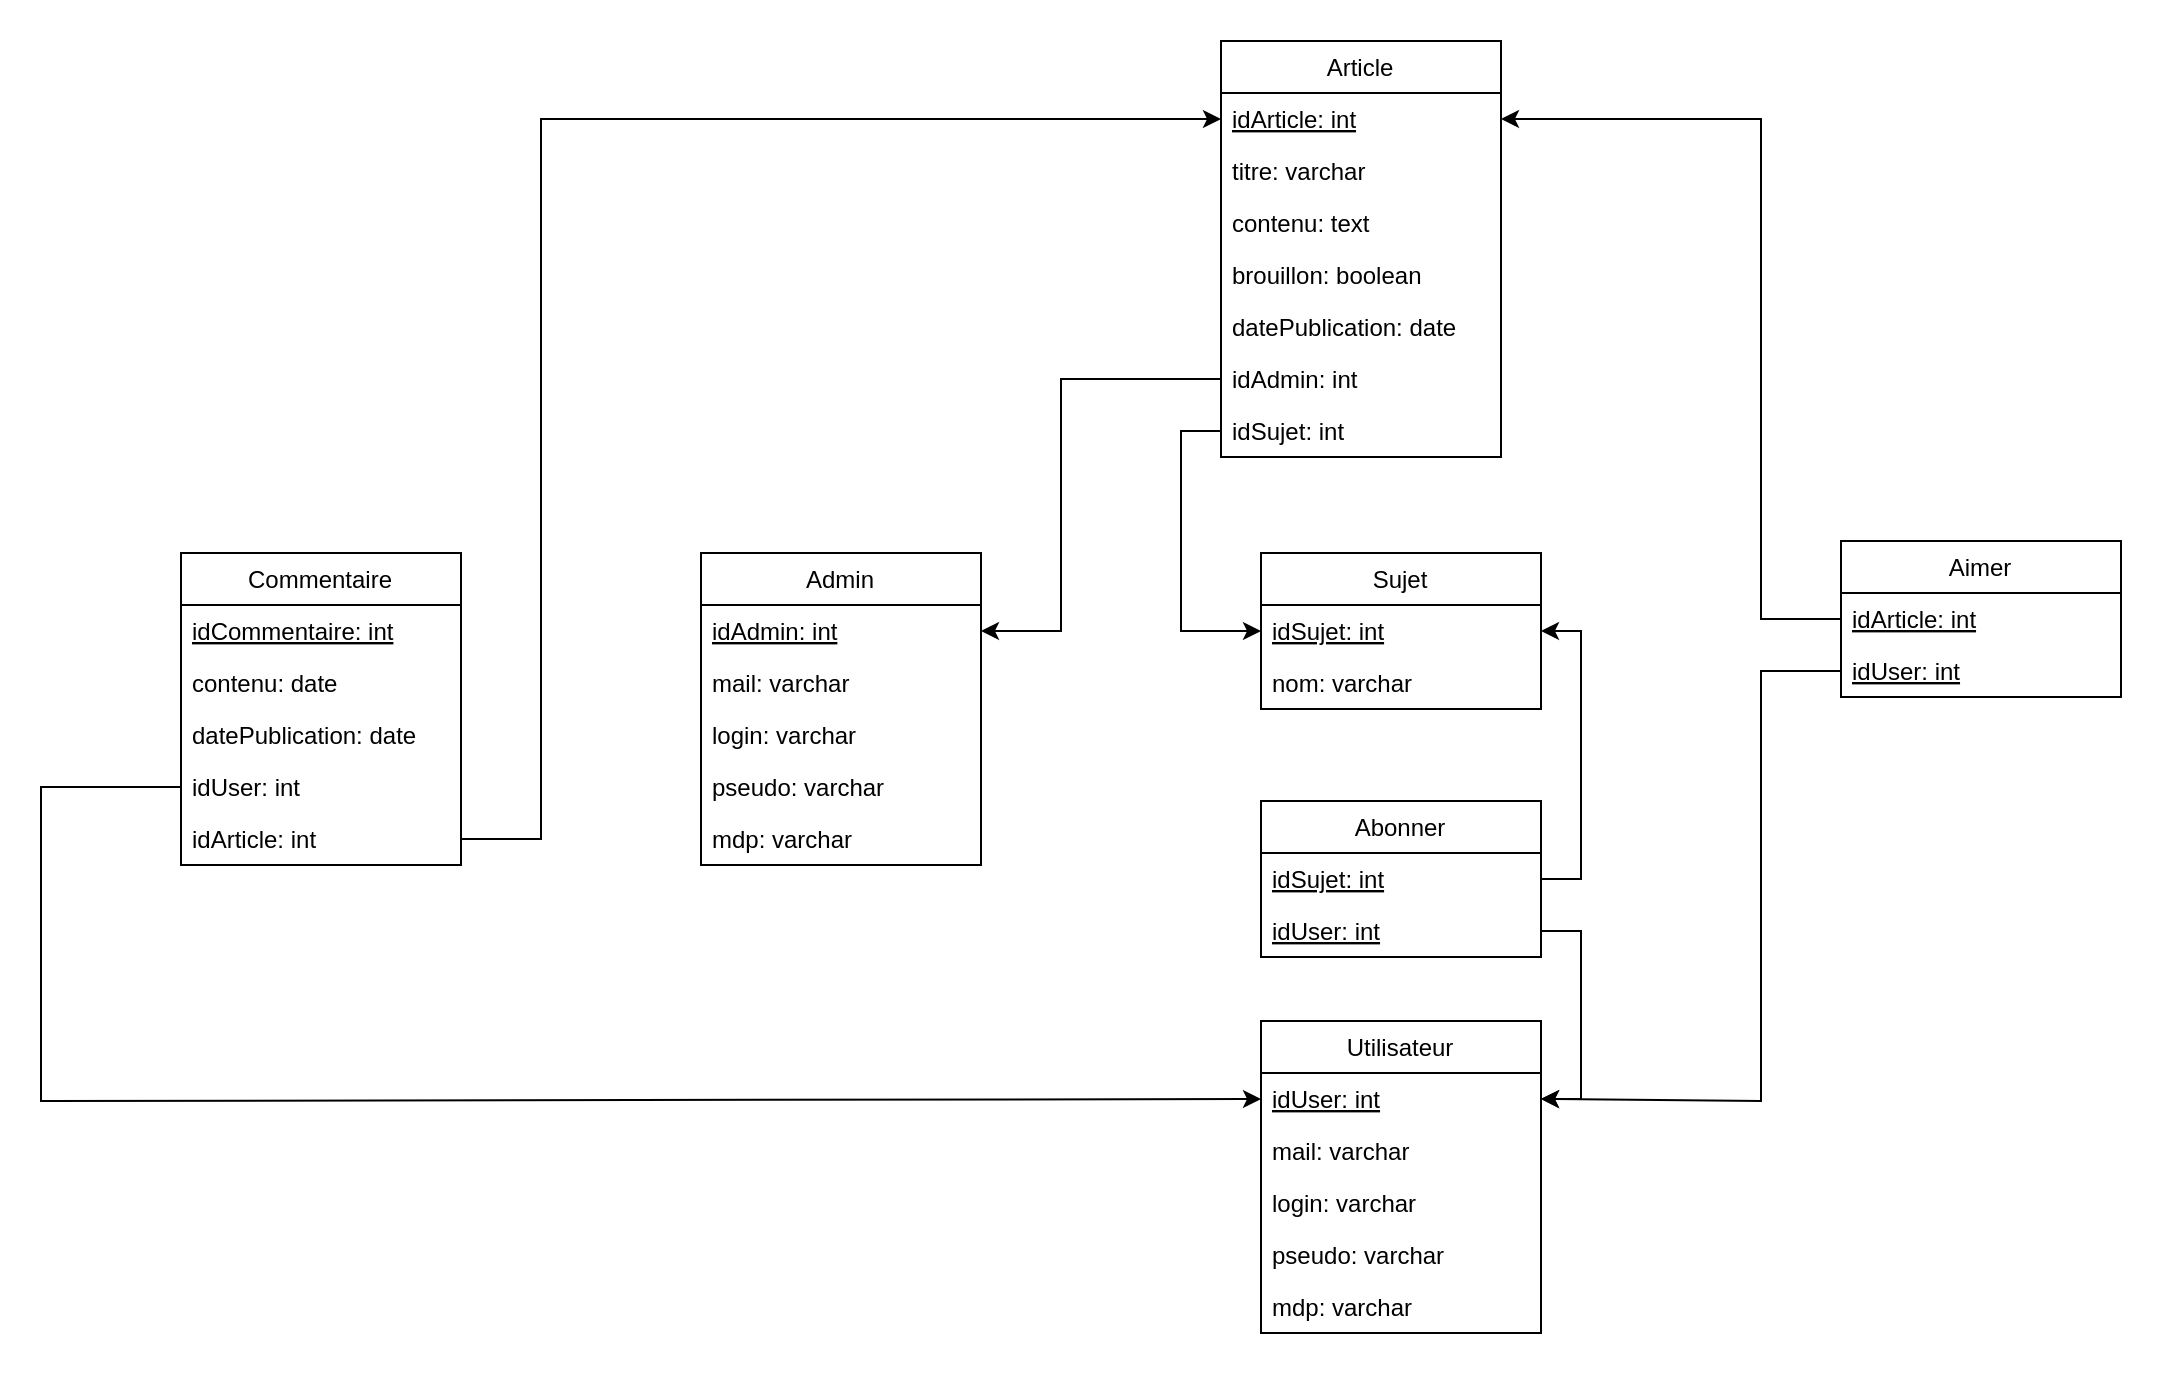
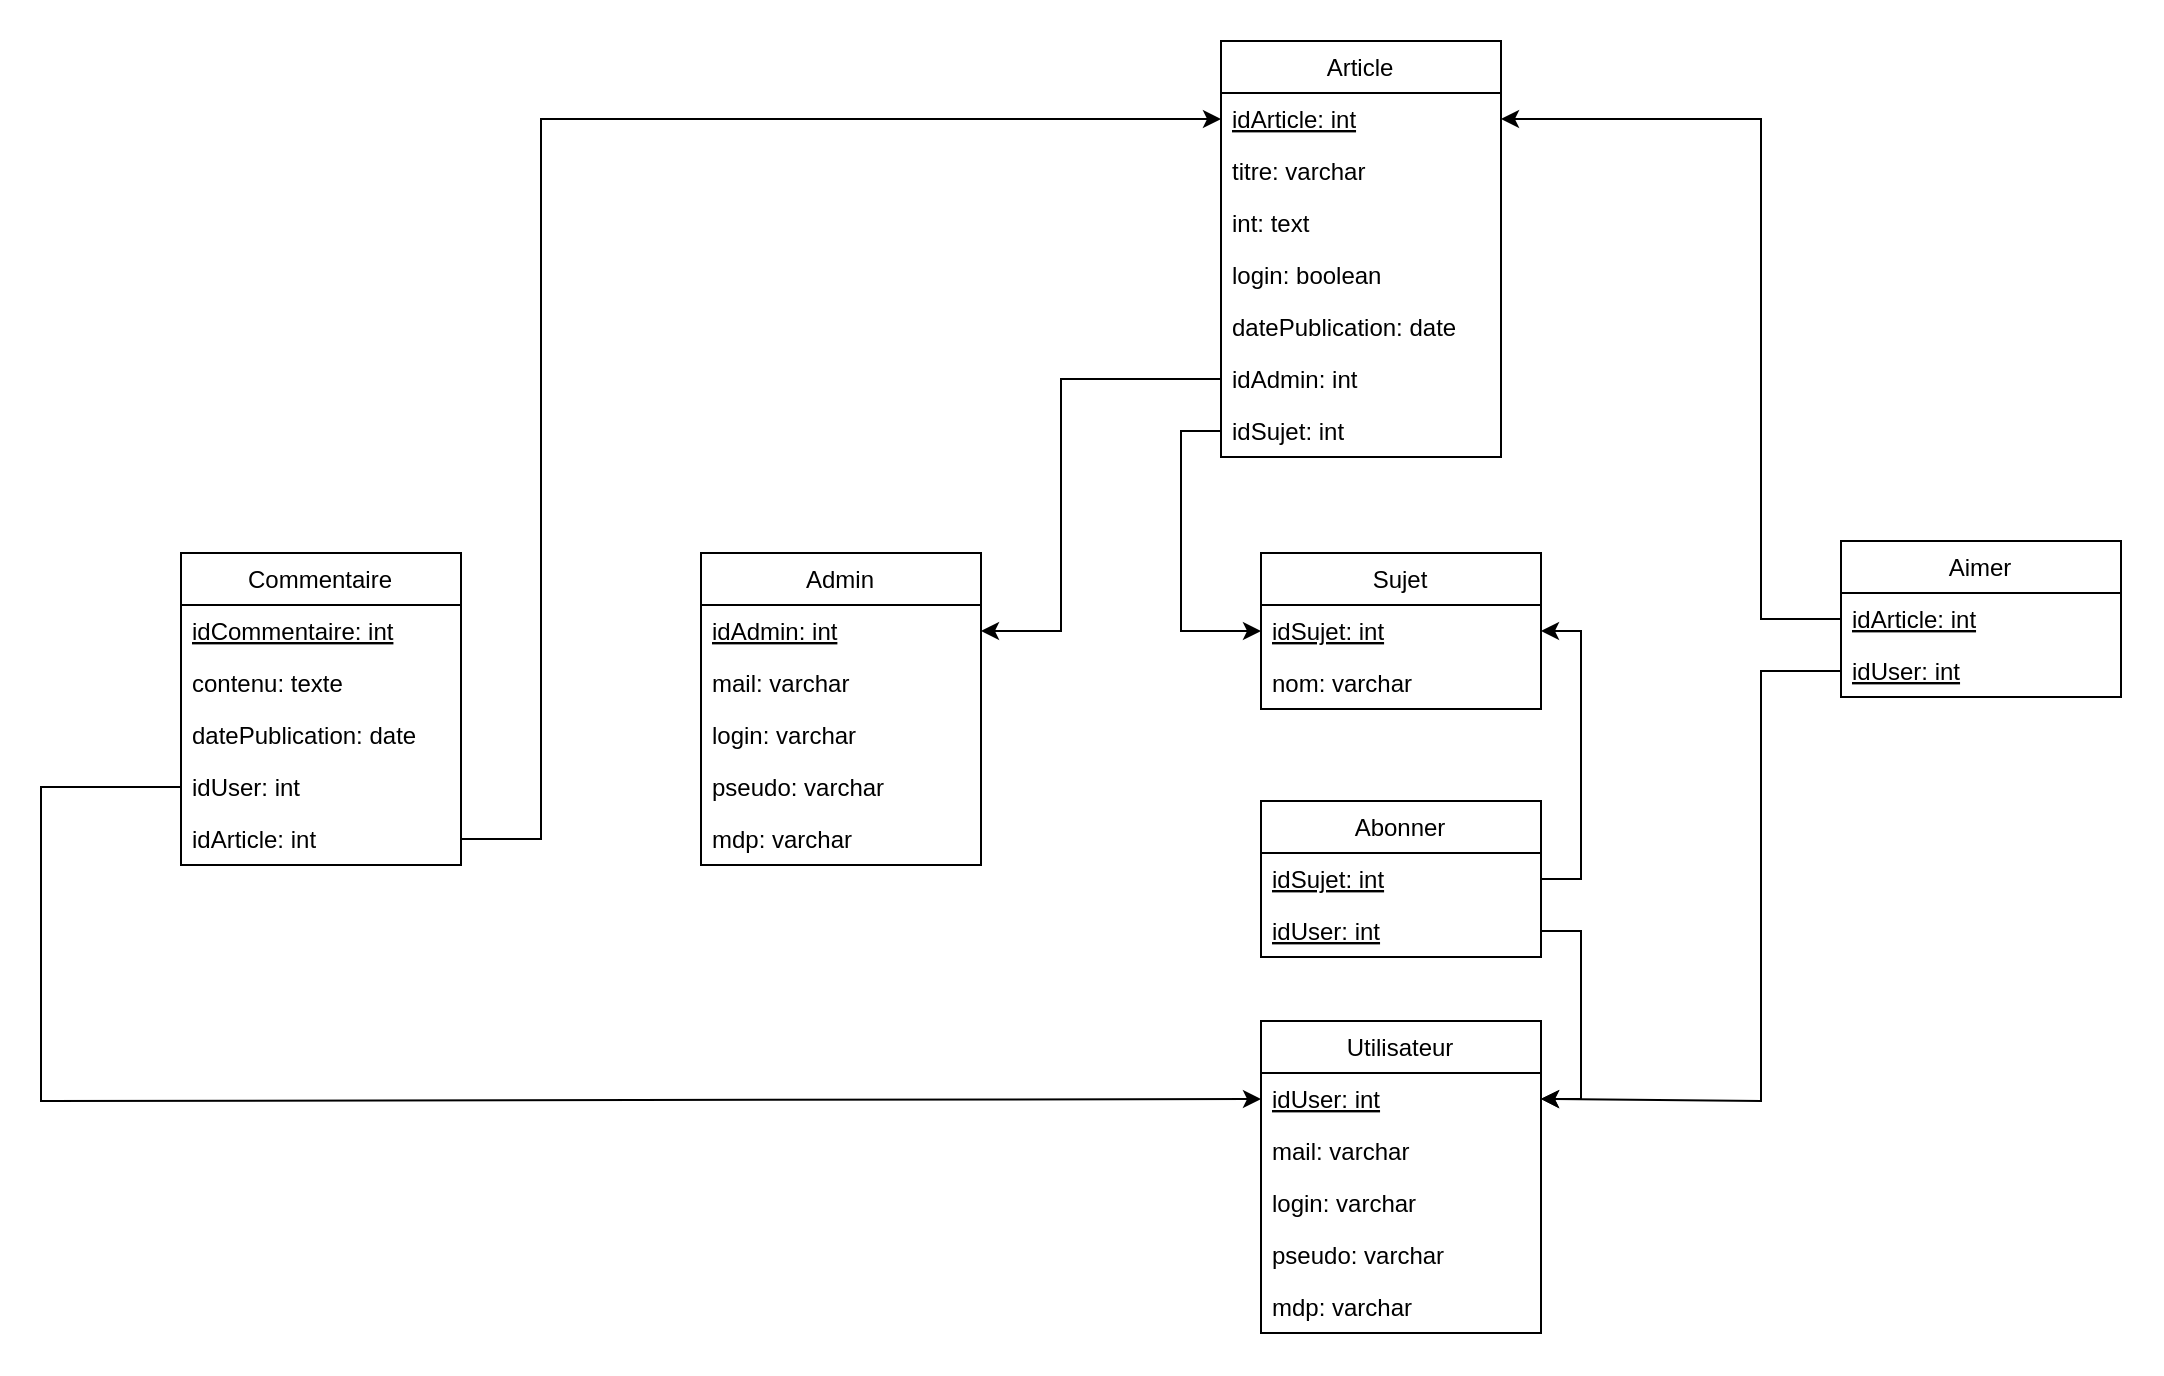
(1313, 224) -> (1283, 224)
(1334, 276) -> (1310, 276)
(273, 684) -> (280, 684)
